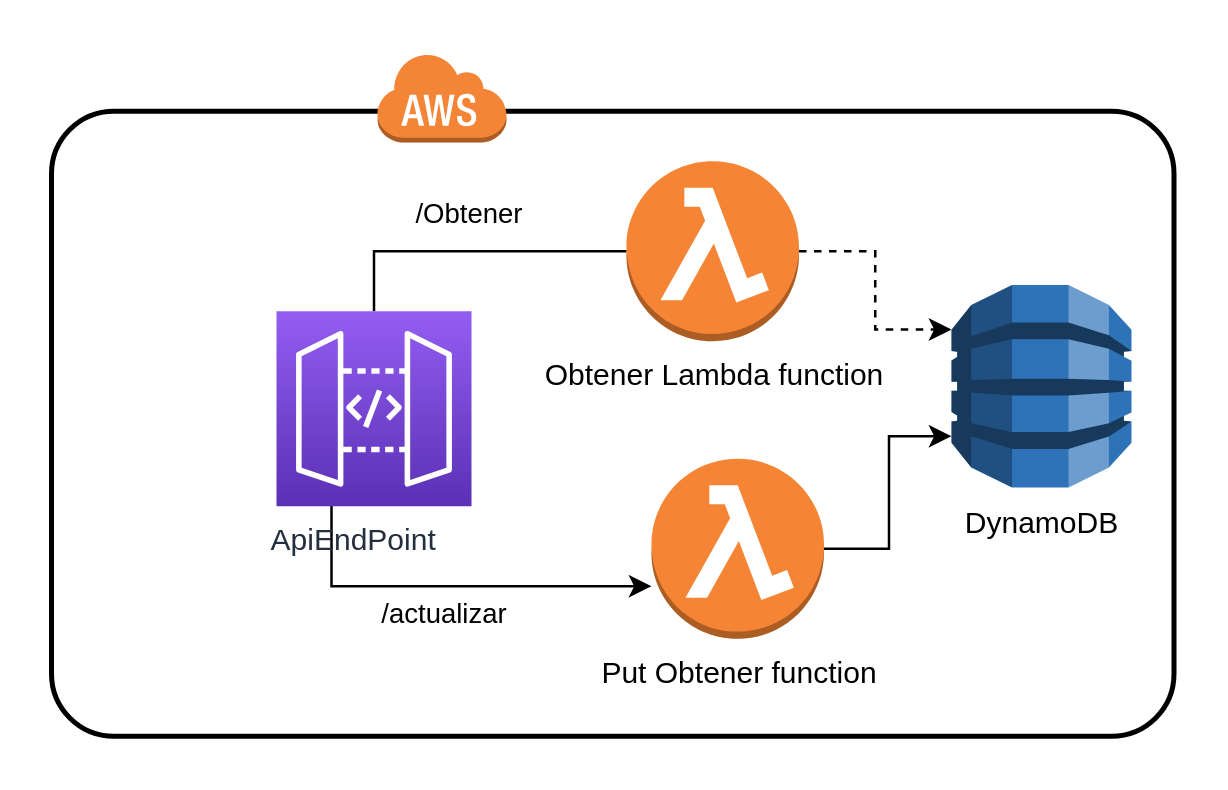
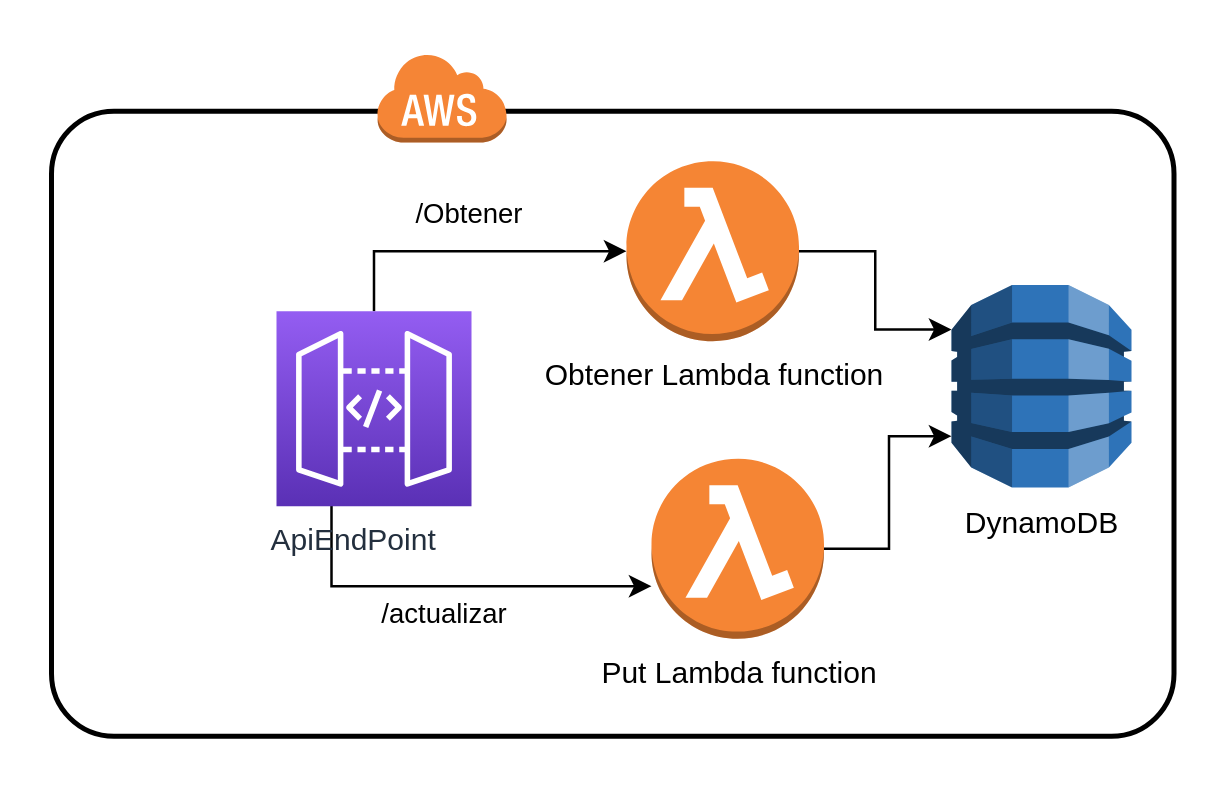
(616, 251) -> (608, 251)
(875, 281) -> (875, 281)
(740, 674) -> (740, 674)
